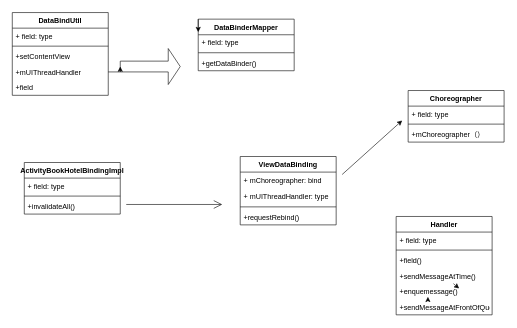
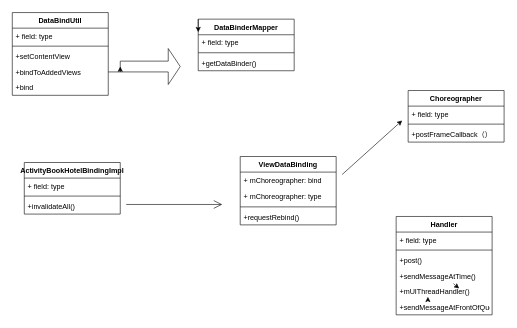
(49, 72) -> (48, 72)
(26, 88) -> (25, 88)
(449, 134) -> (453, 134)
(289, 197) -> (286, 197)
(414, 260) -> (414, 260)
(430, 292) -> (437, 292)
